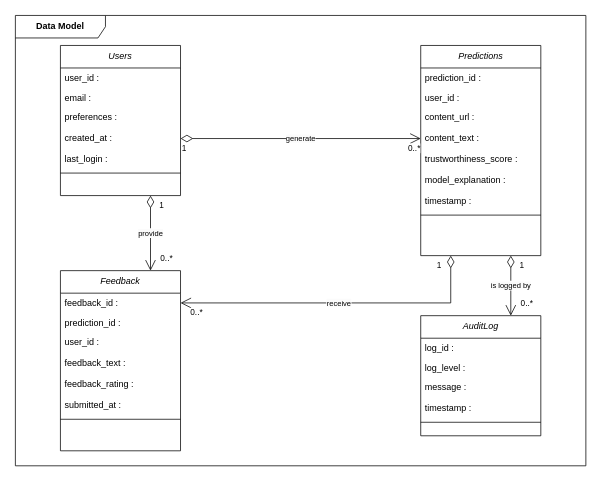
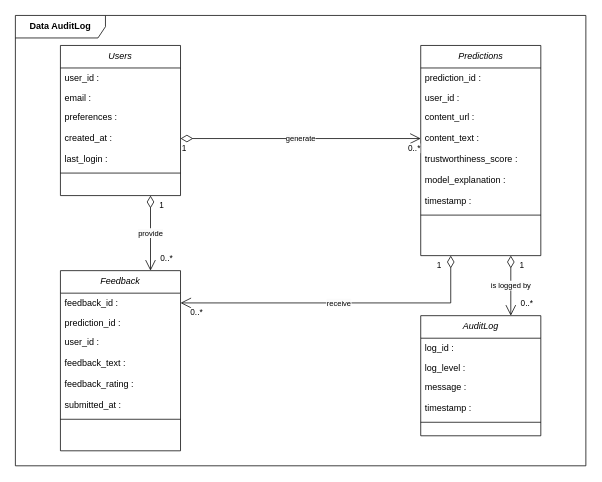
(60, 27) -> (60, 27)
